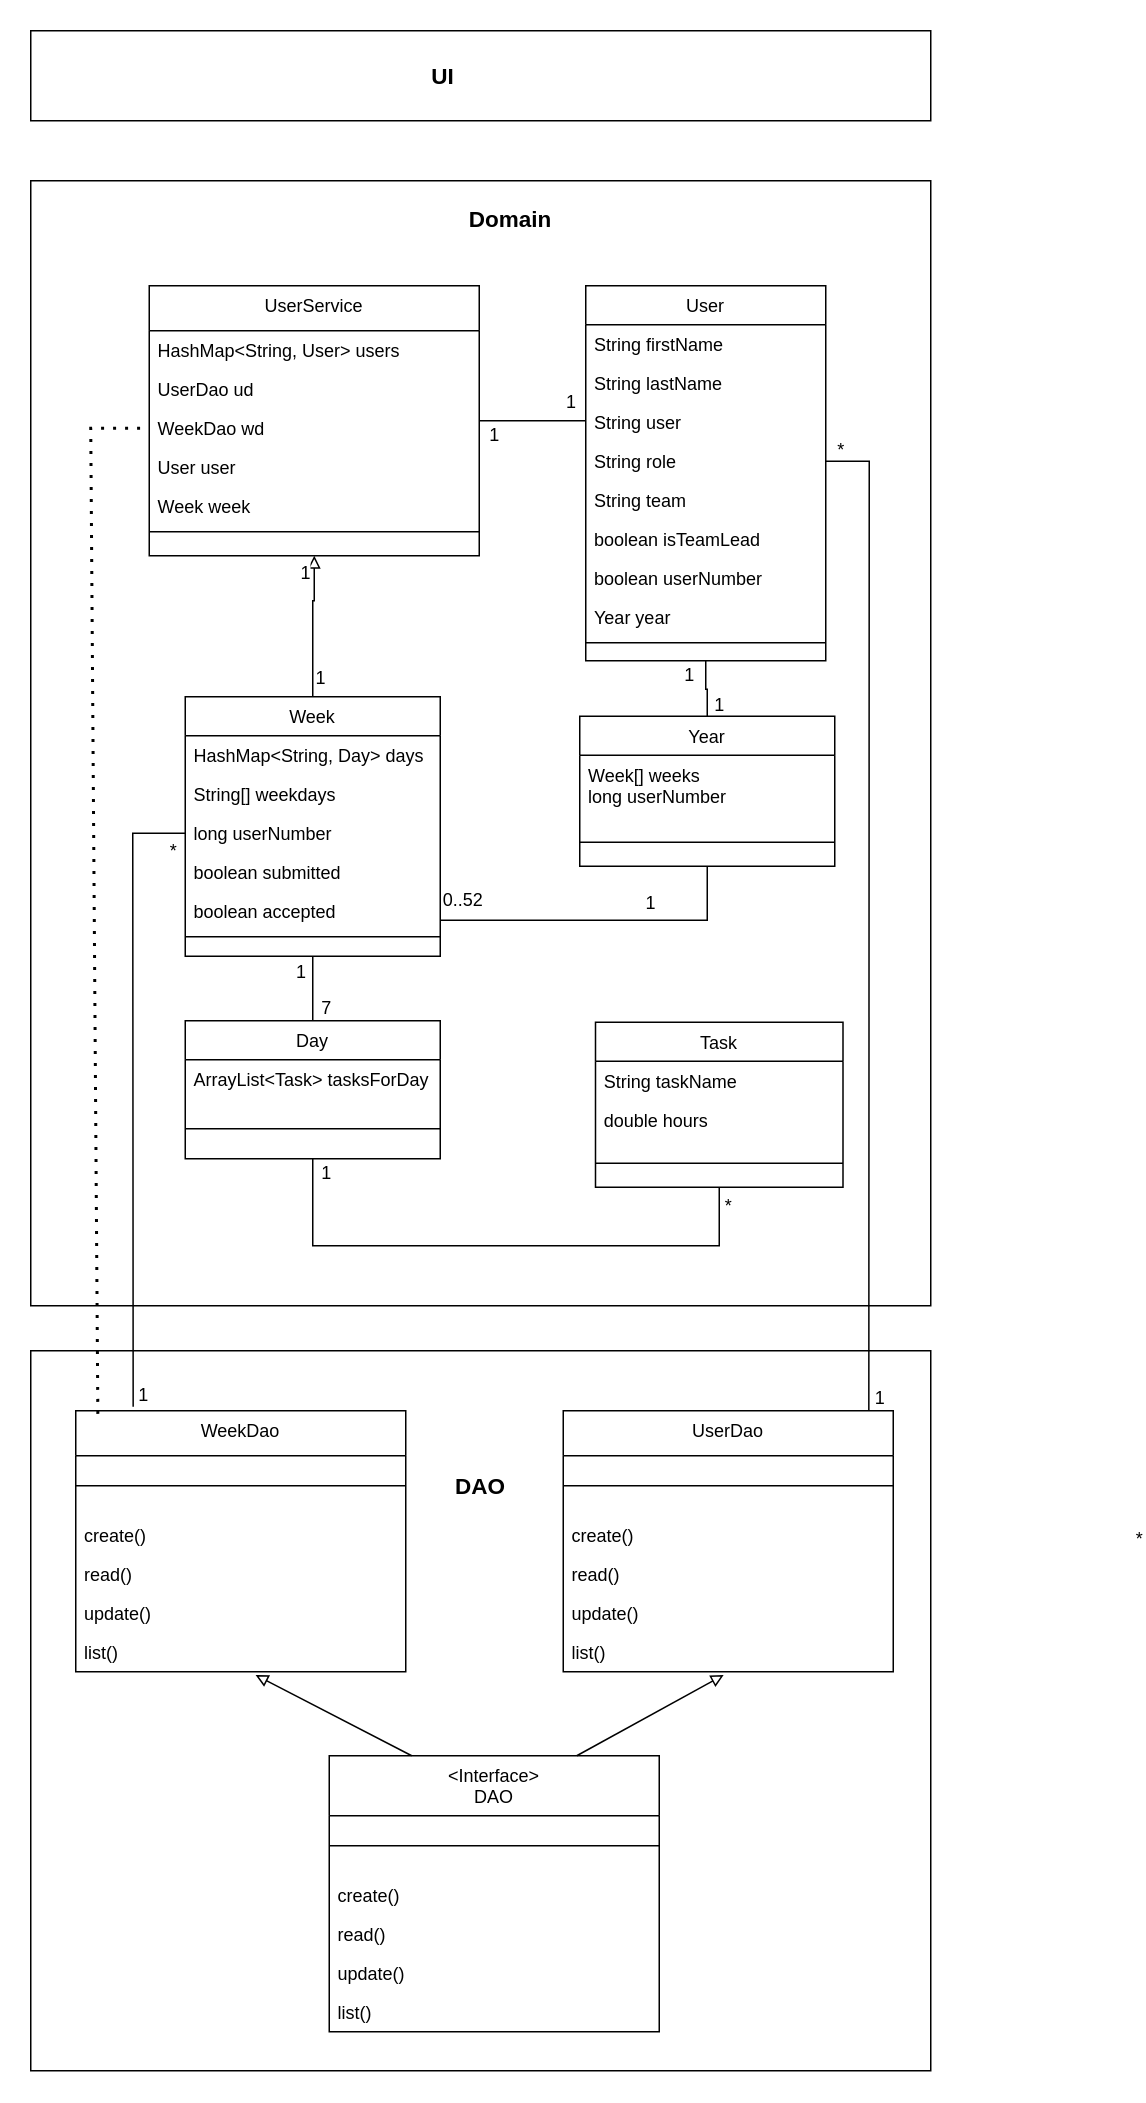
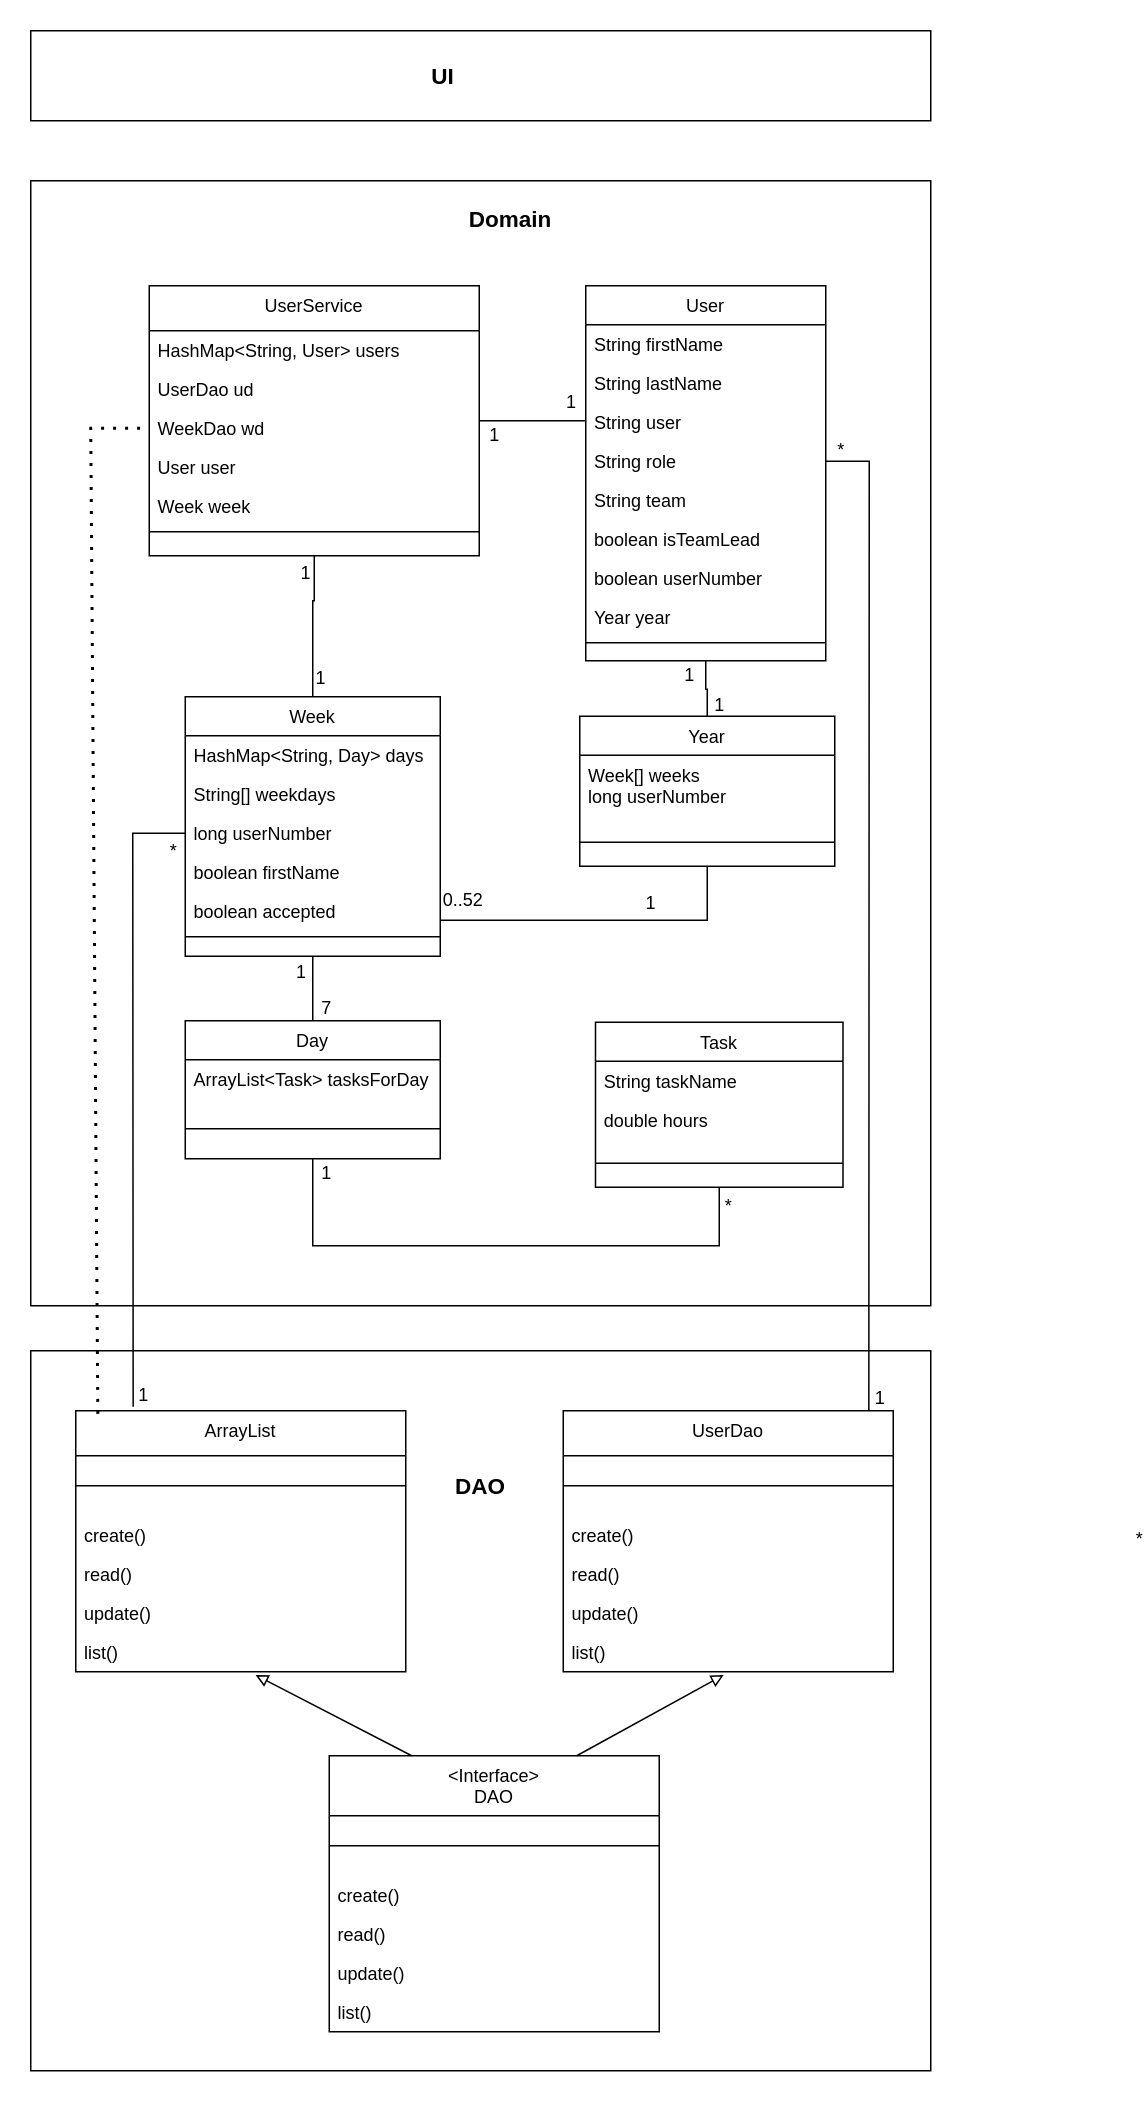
(314, 569) -> (314, 564)
(272, 873) -> (272, 873)
(240, 1431) -> (240, 1431)
